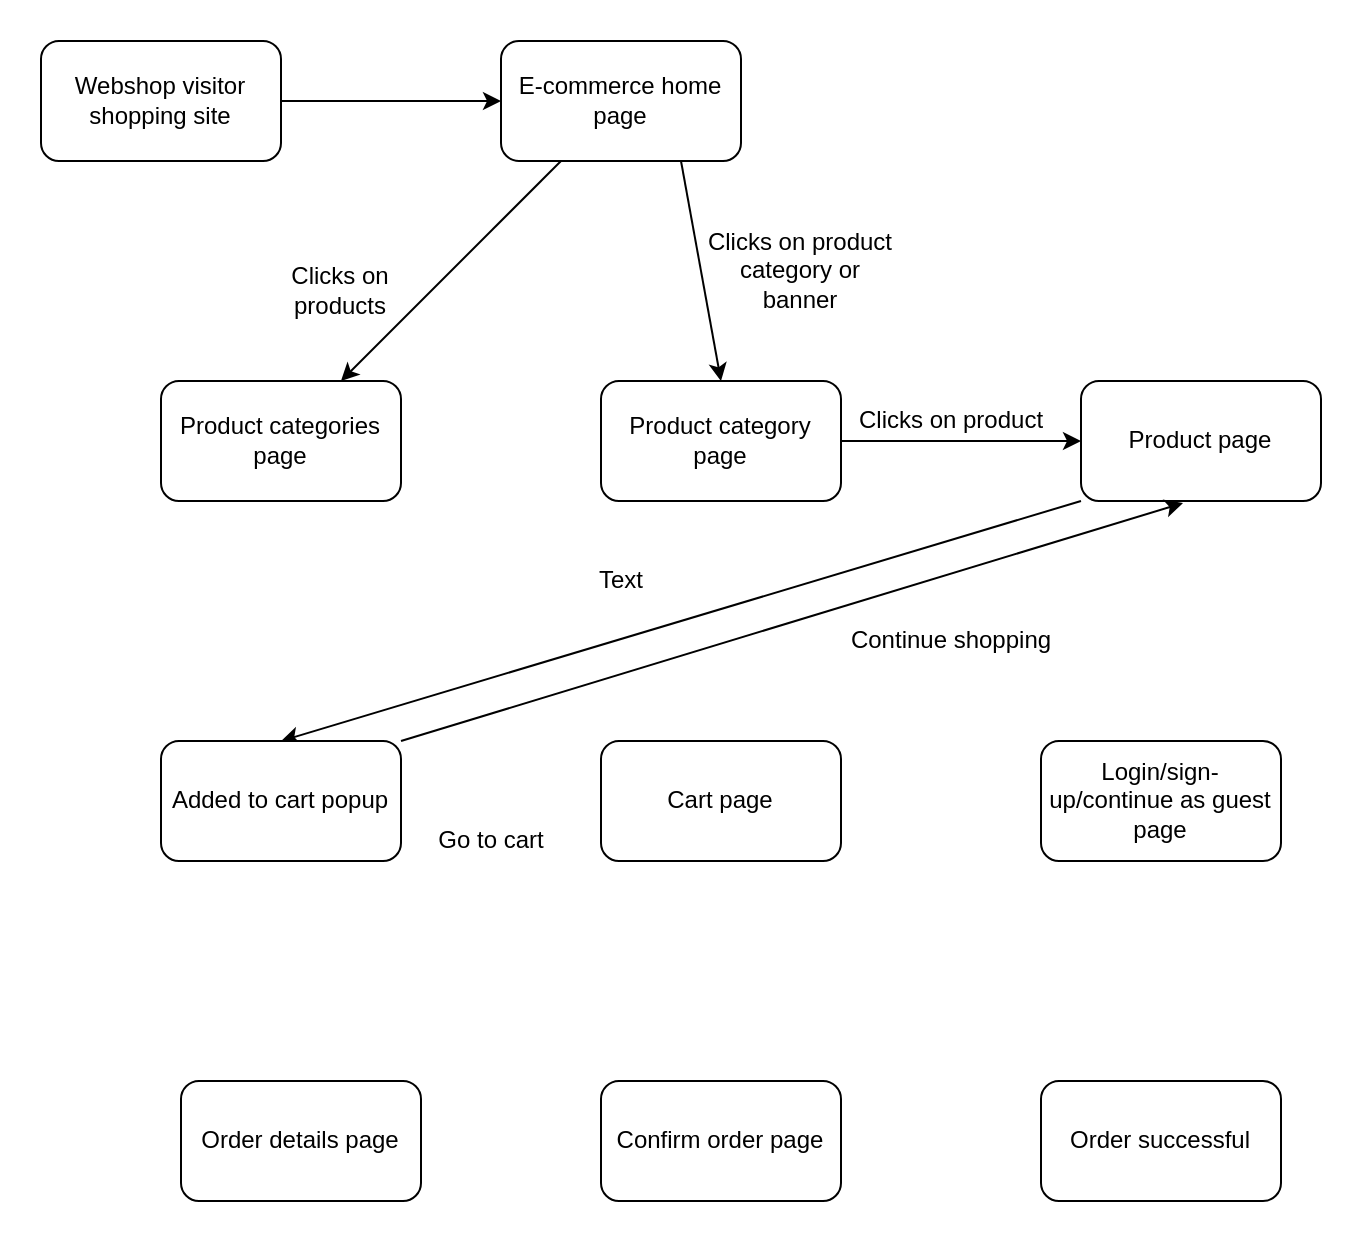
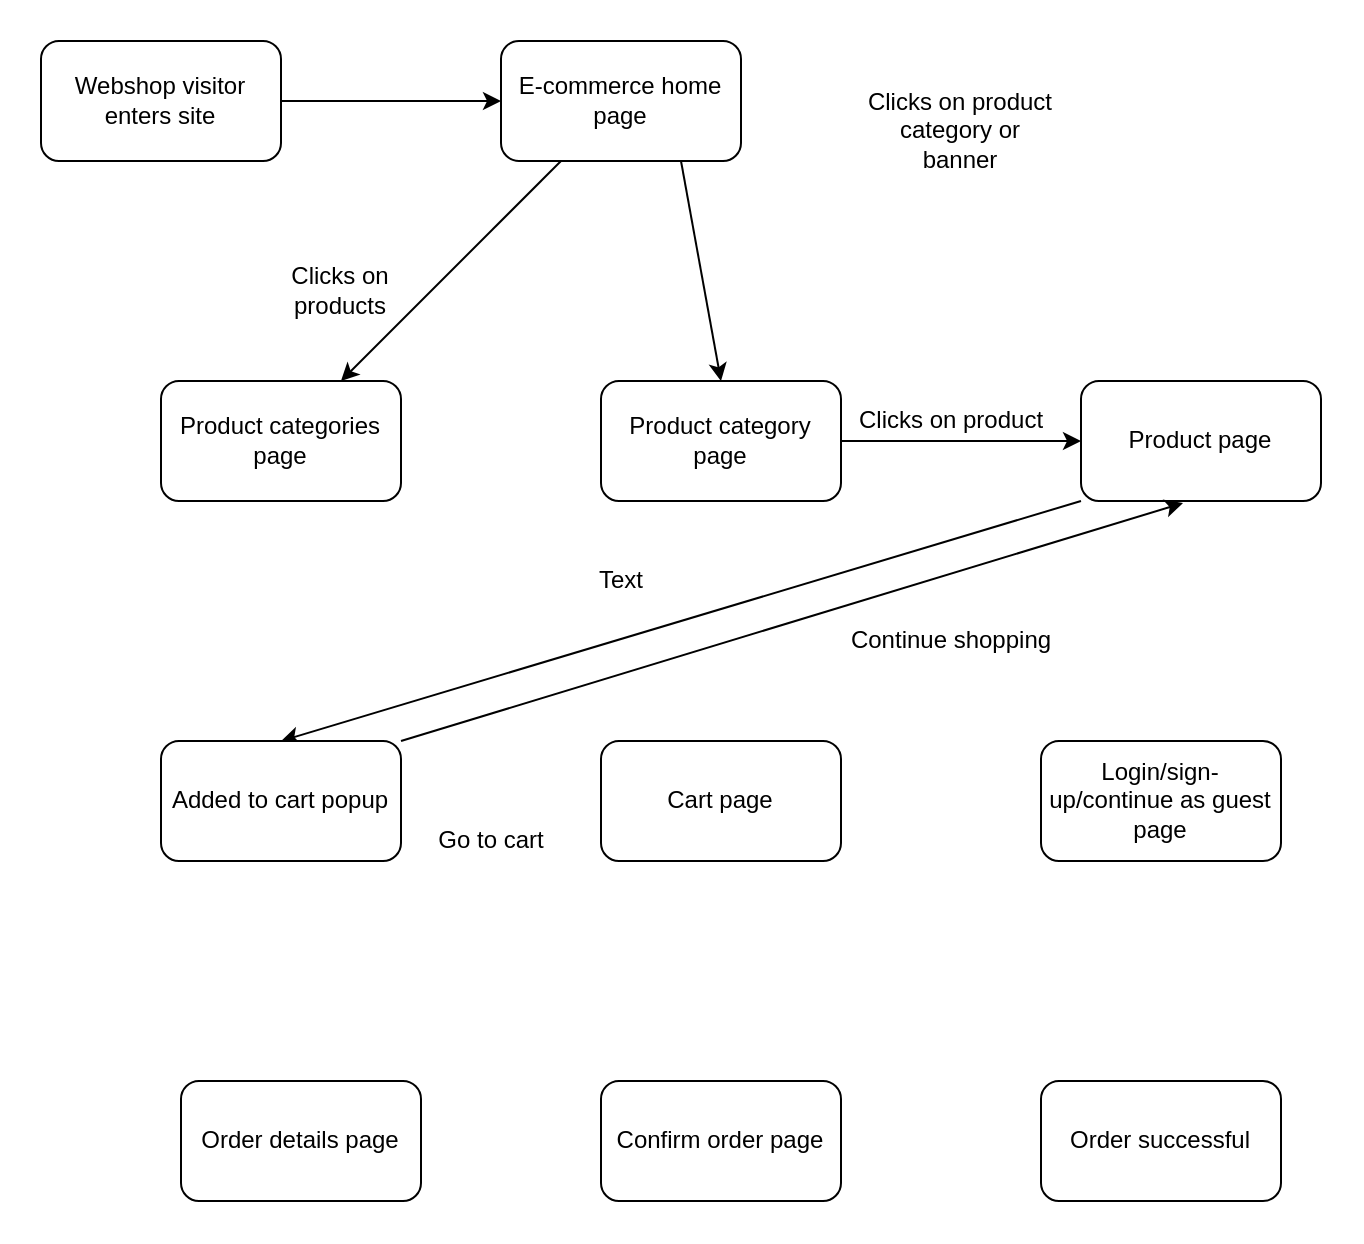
(161, 101) -> (161, 101)
(801, 271) -> (961, 131)
